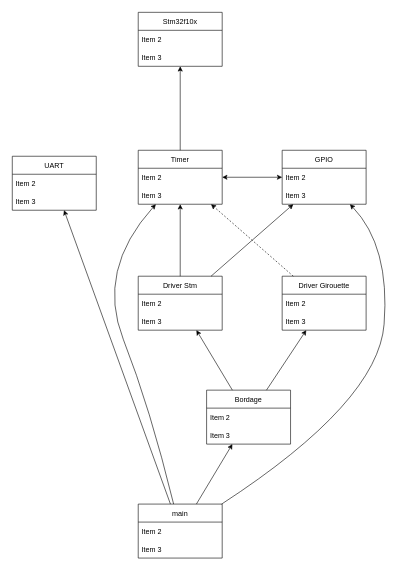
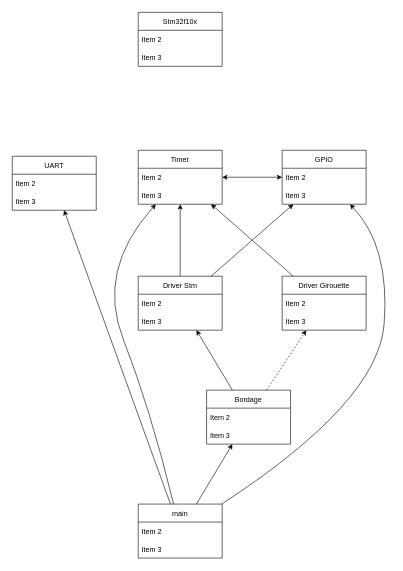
(180, 71) -> none
(254, 242) -> (254, 242)
(285, 362) -> (285, 362)
